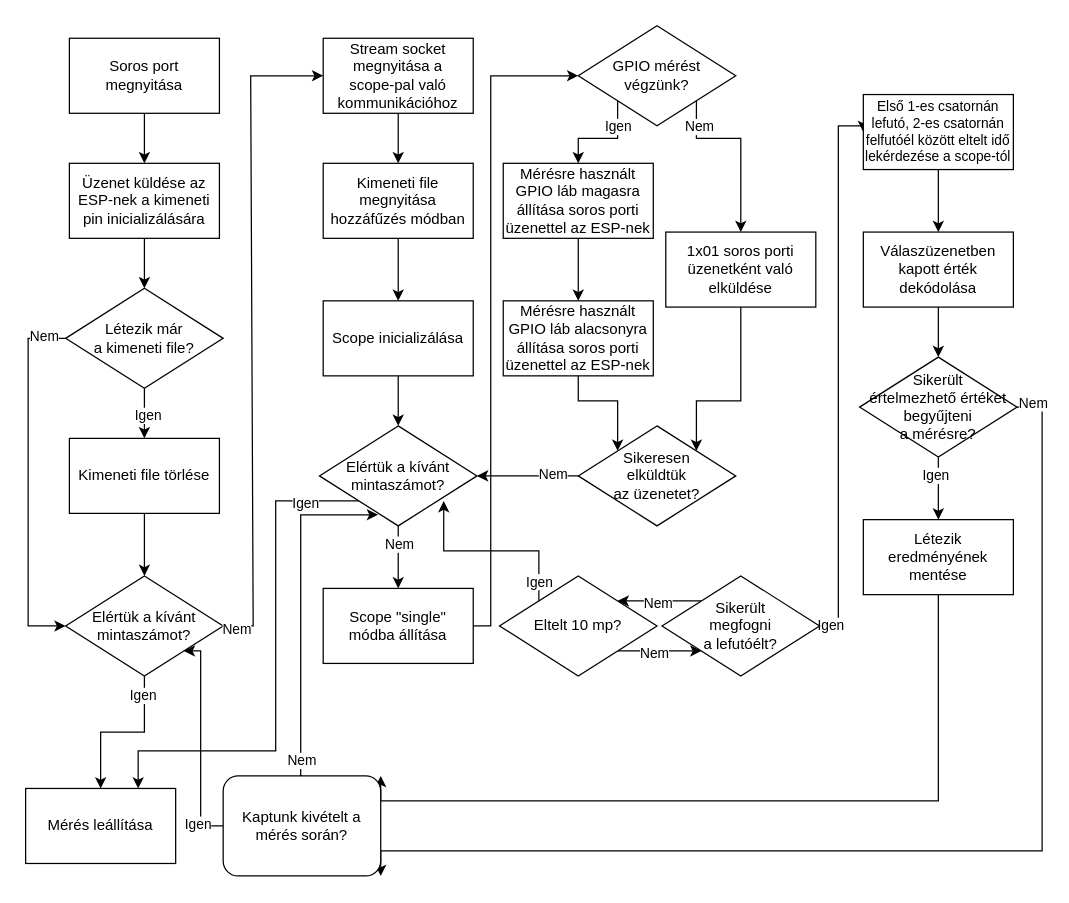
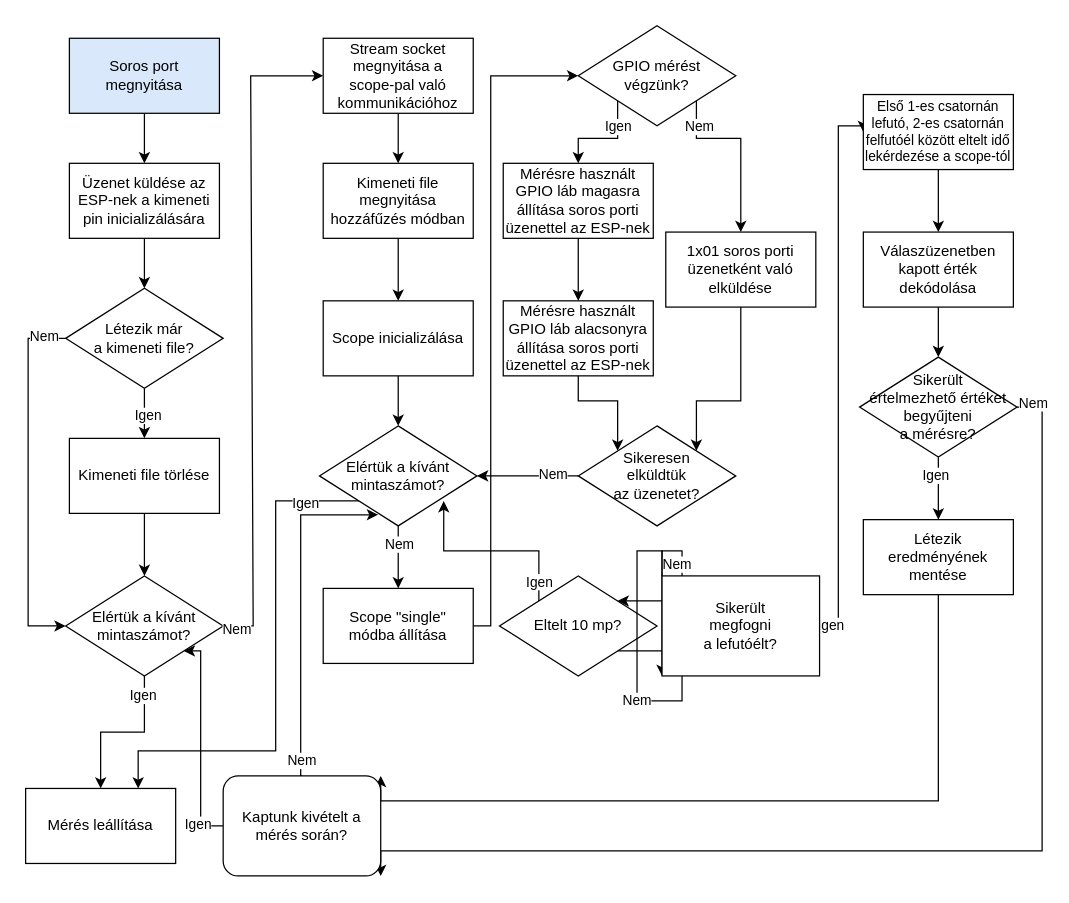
(144, 76) -> (144, 76)
(741, 626) -> (741, 626)
